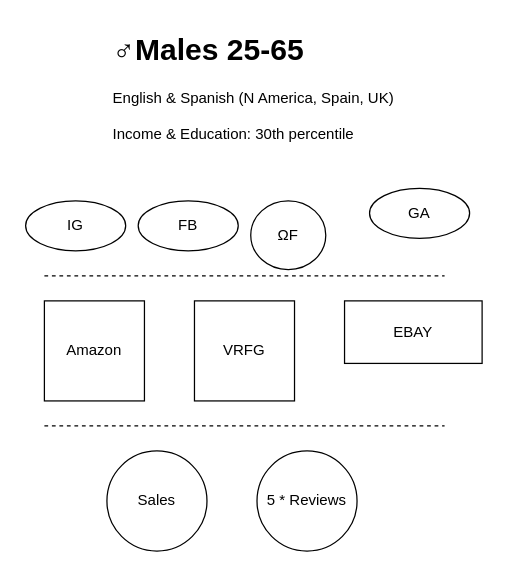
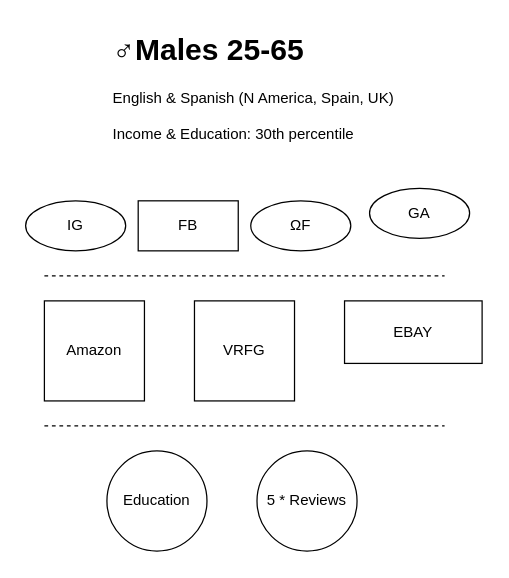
(188, 226) -> (188, 226)
(288, 235) -> (301, 226)
(157, 501) -> (157, 501)
